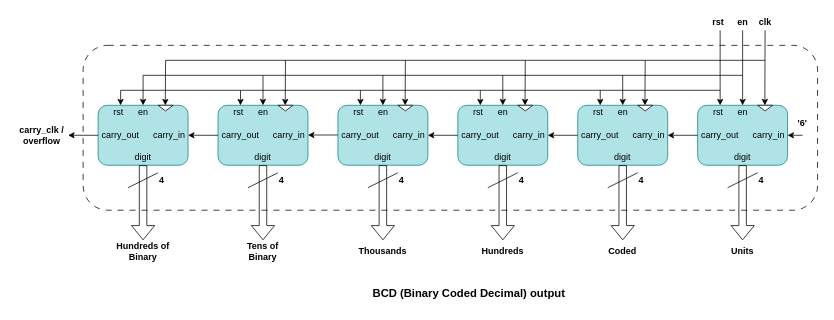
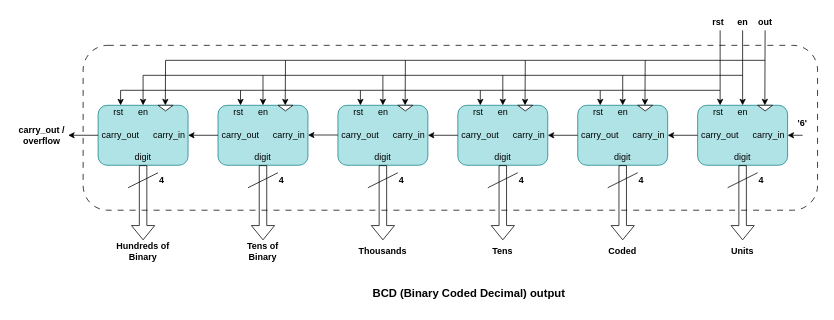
(766, 23) -> (766, 23)
(42, 135) -> (42, 135)
(503, 252) -> (503, 252)
